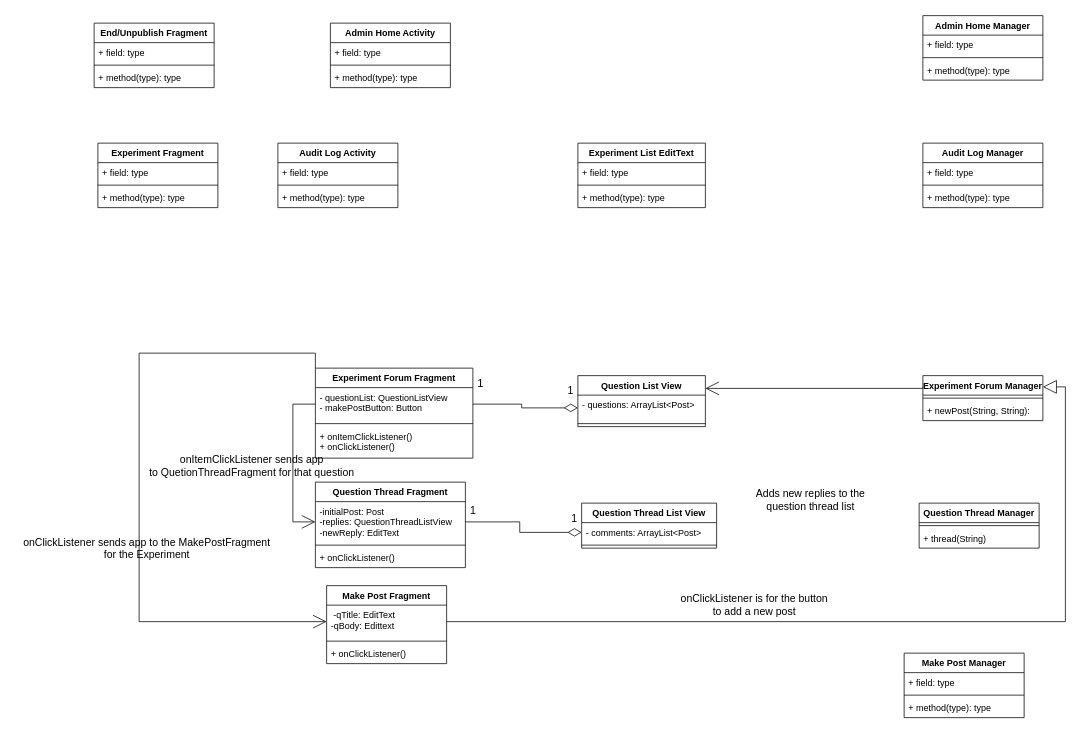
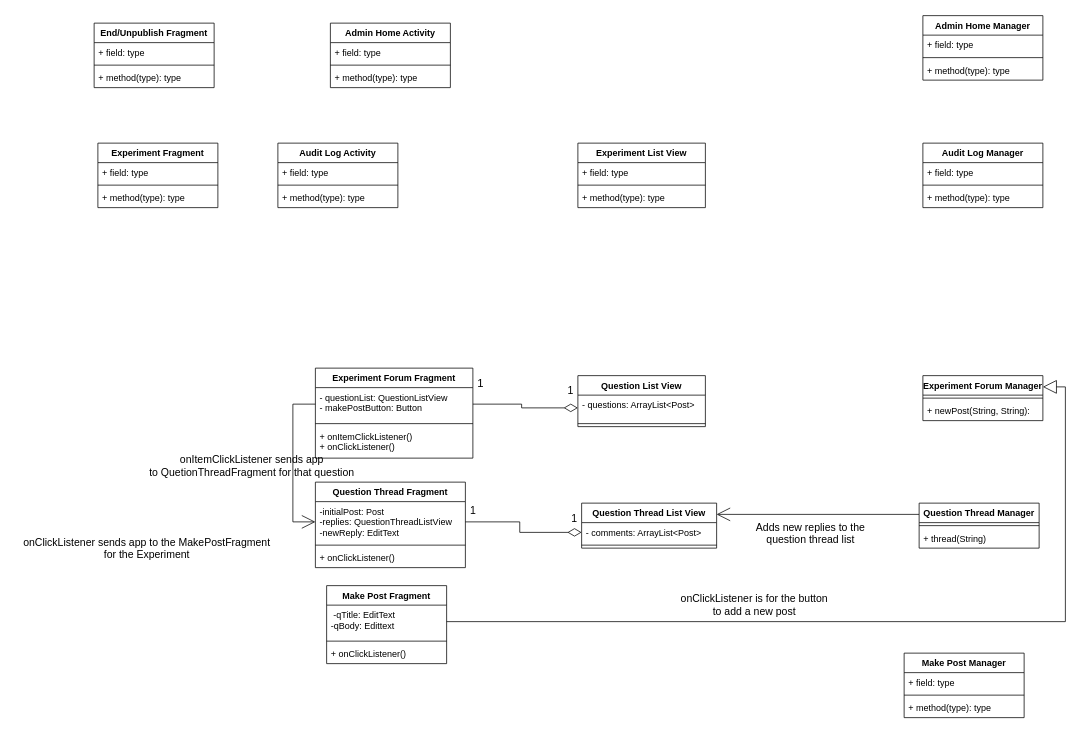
(641, 153) -> (641, 153)
(815, 388) -> none
(139, 483) -> none
(810, 499) -> (810, 533)
none -> (819, 514)
